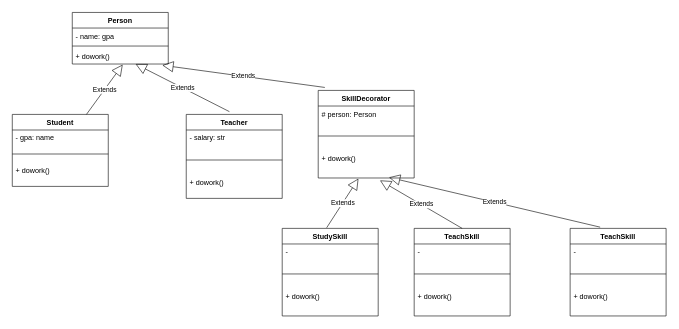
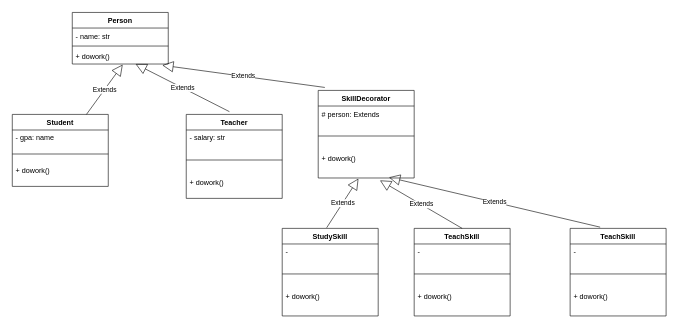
(95, 36) -> (95, 36)
(351, 114) -> (353, 114)
